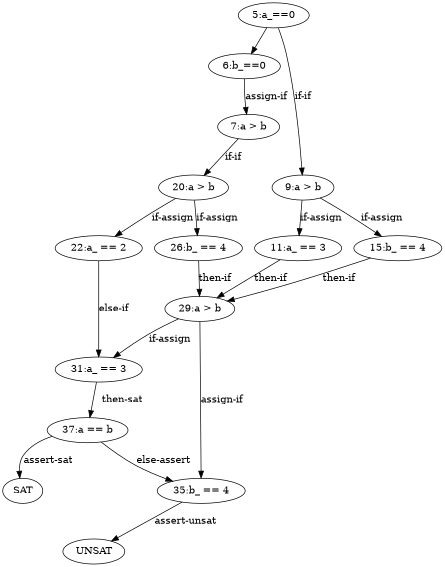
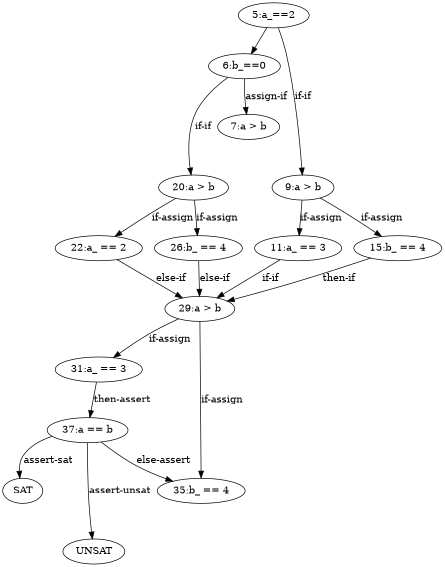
(274, 15) -> (274, 15)
(224, 155) -> (194, 116)
(215, 279) -> (215, 279)
(271, 279) -> (271, 279)
(99, 305) -> (147, 277)
(122, 400) -> (122, 400)
(222, 400) -> (222, 400)
(150, 520) -> (88, 487)
